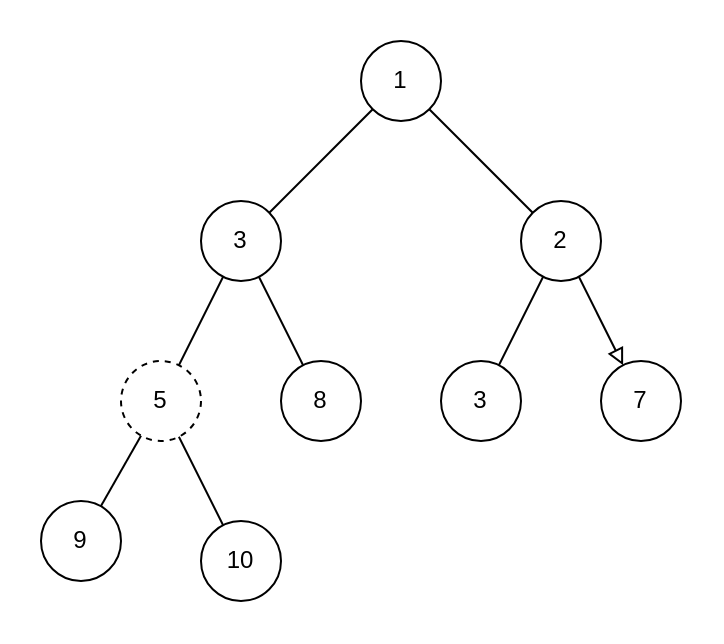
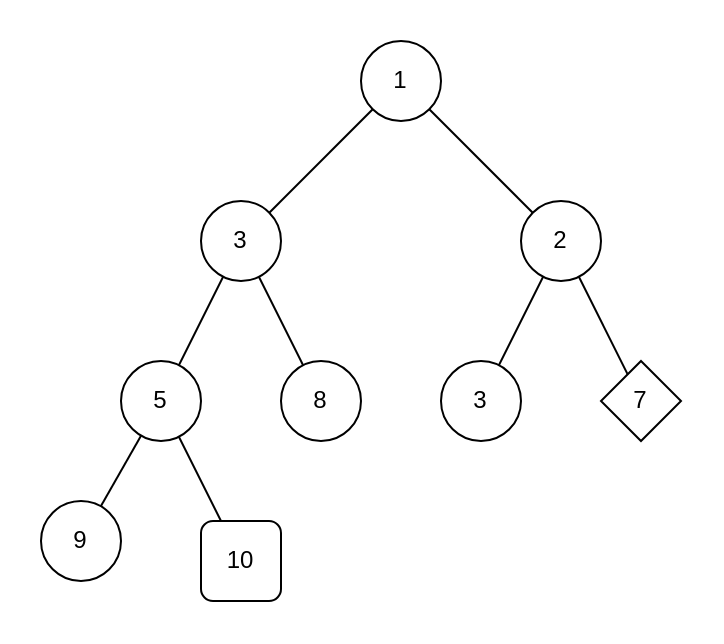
(615, 349) -> (621, 361)
(161, 401) -> (161, 401)
(641, 401) -> (641, 401)
(241, 561) -> (241, 561)
